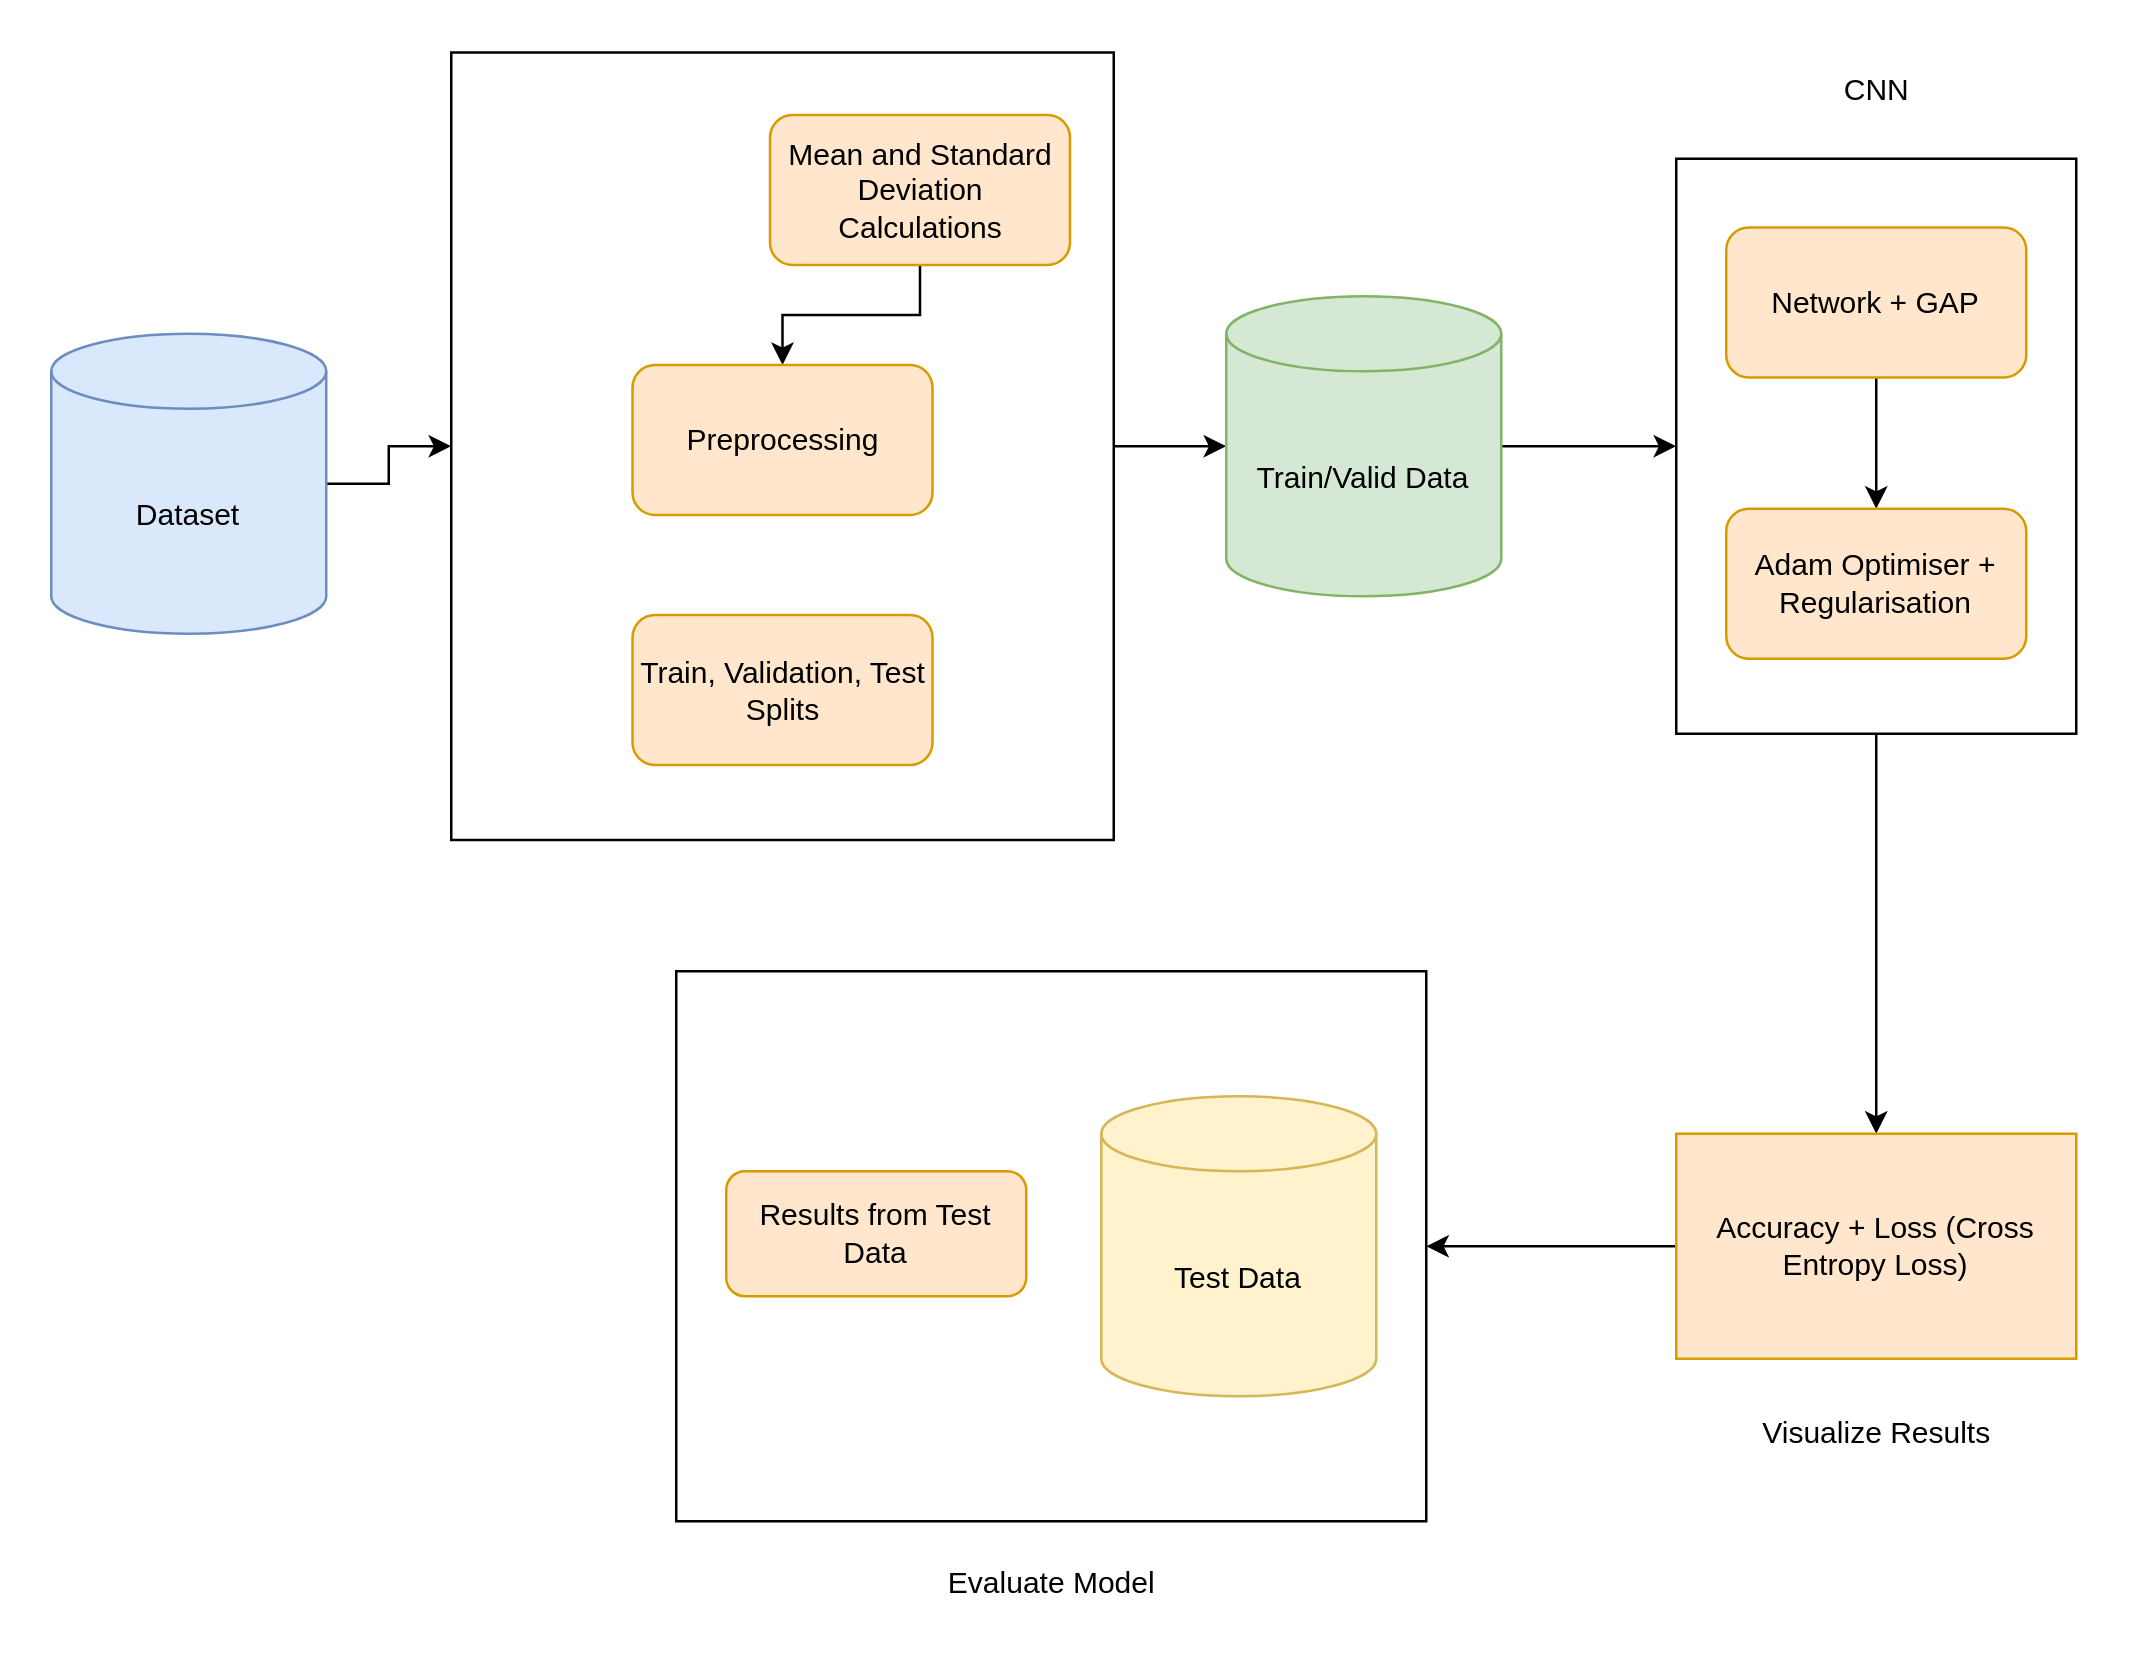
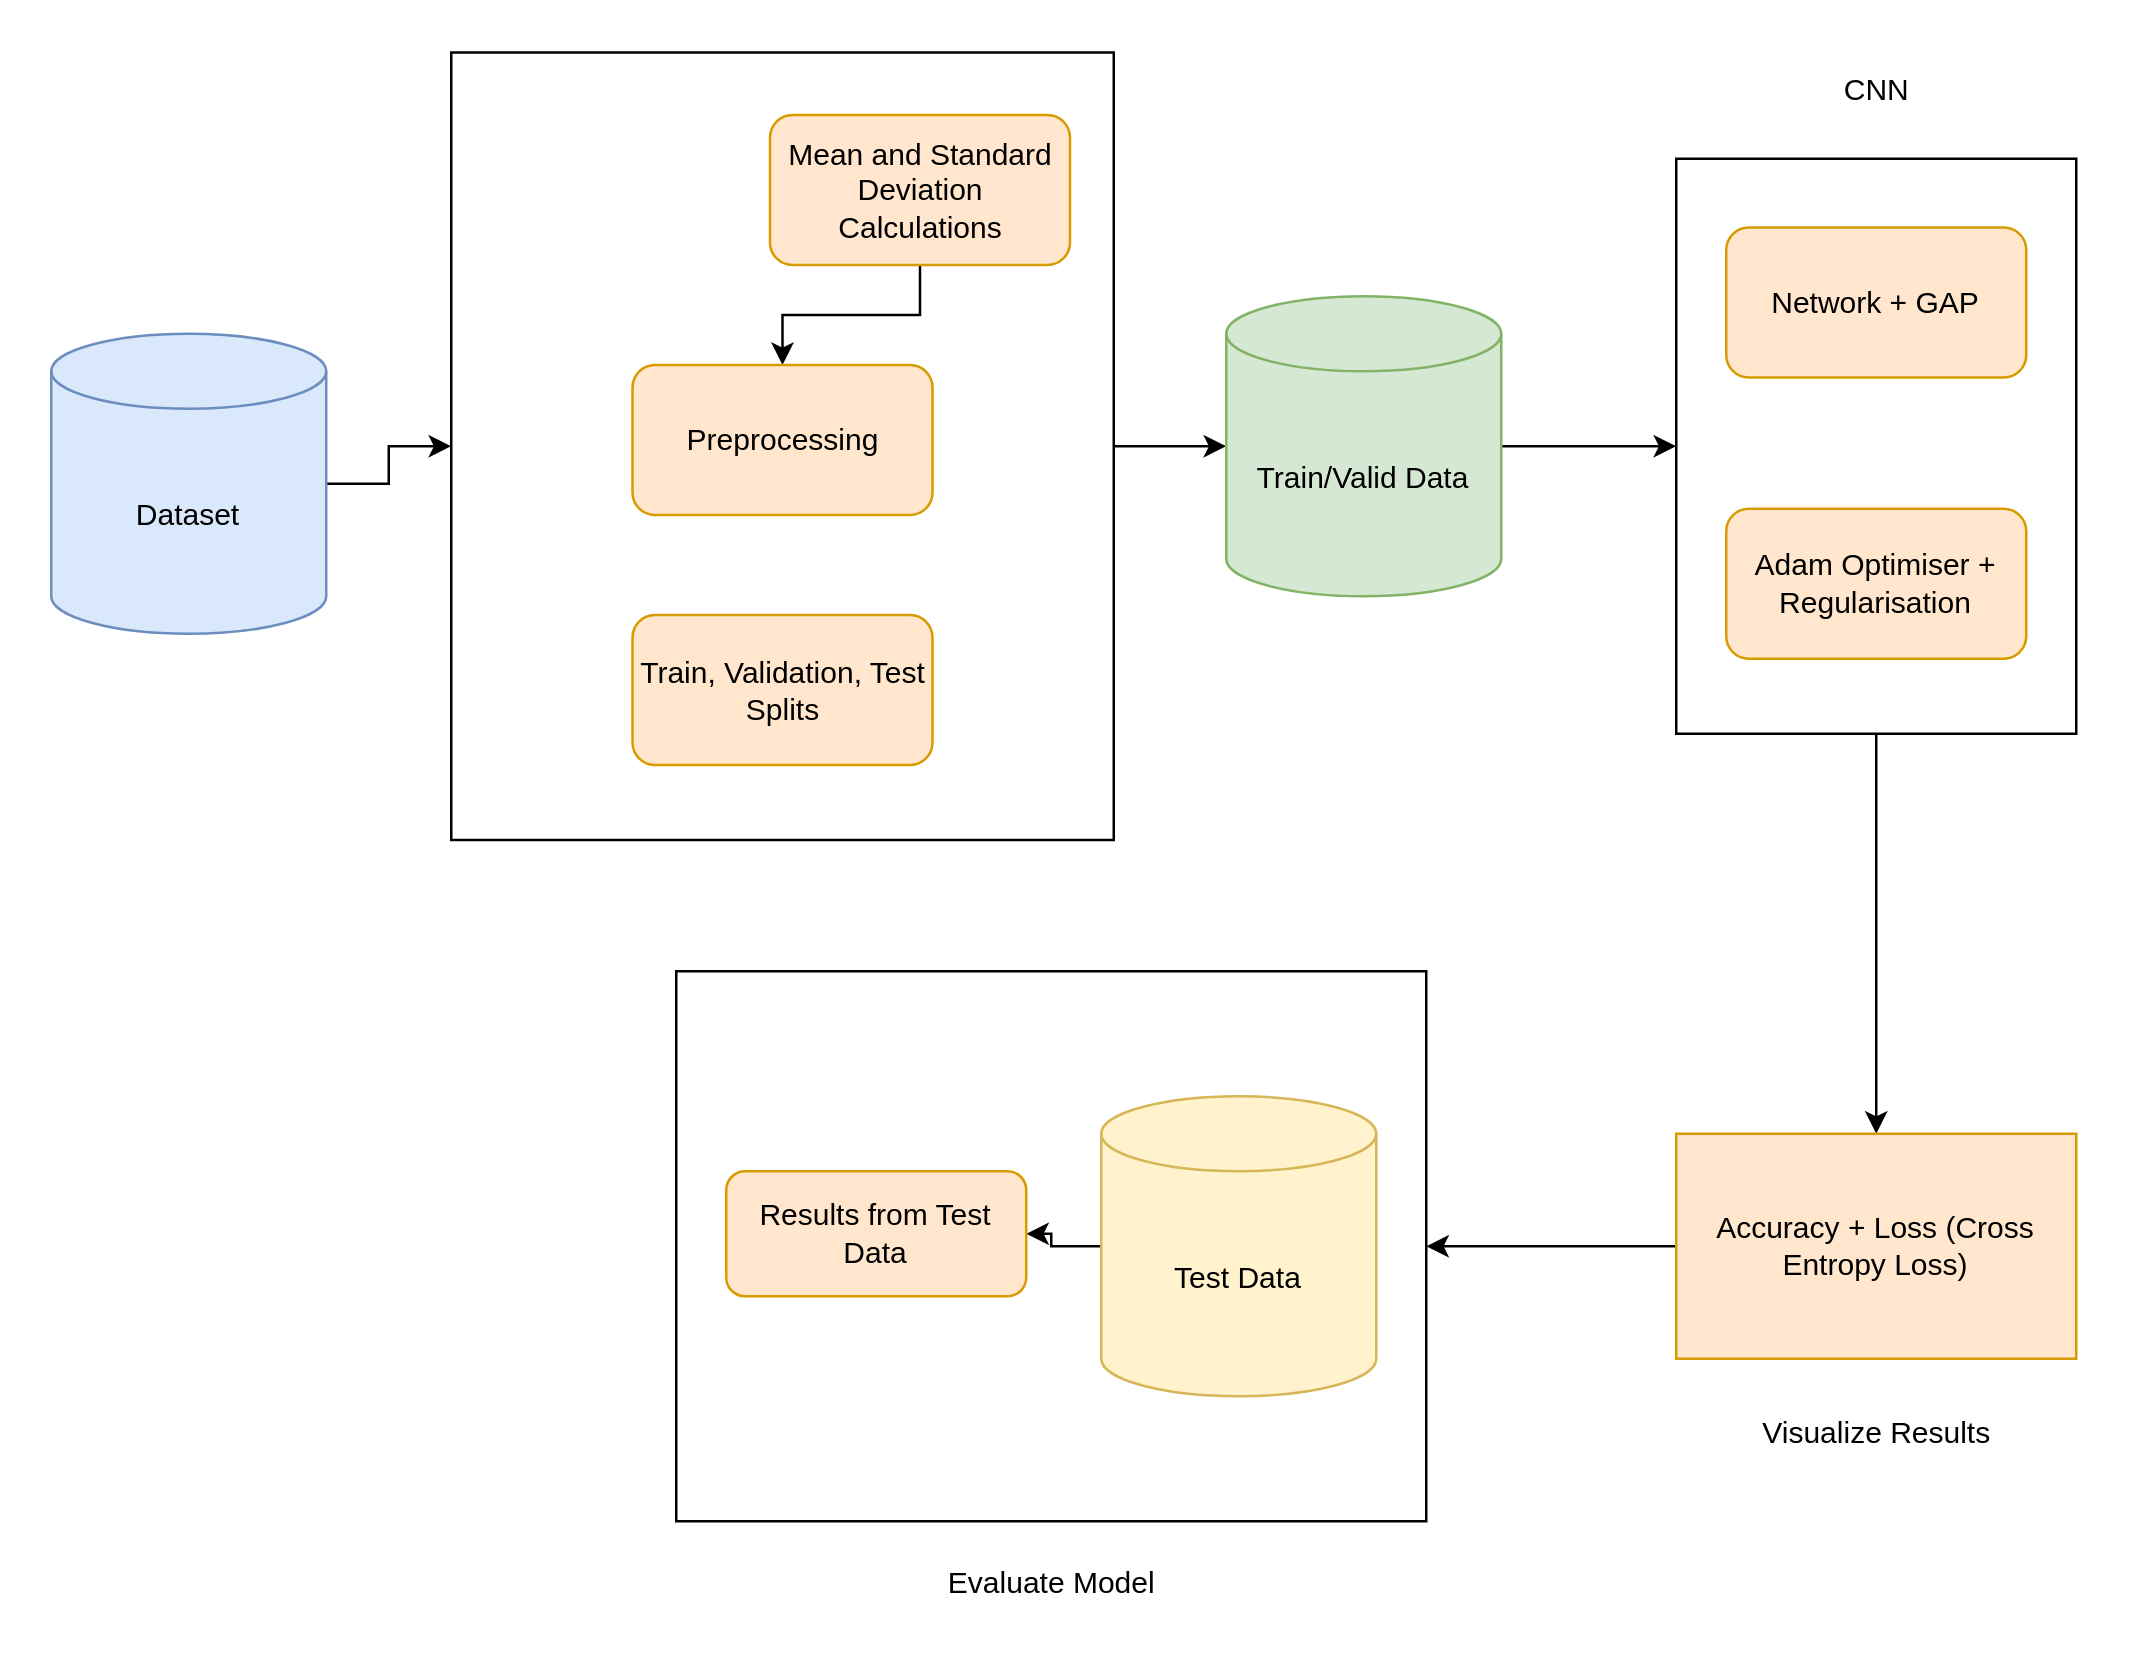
(1876, 435) -> none
none -> (1066, 1246)
